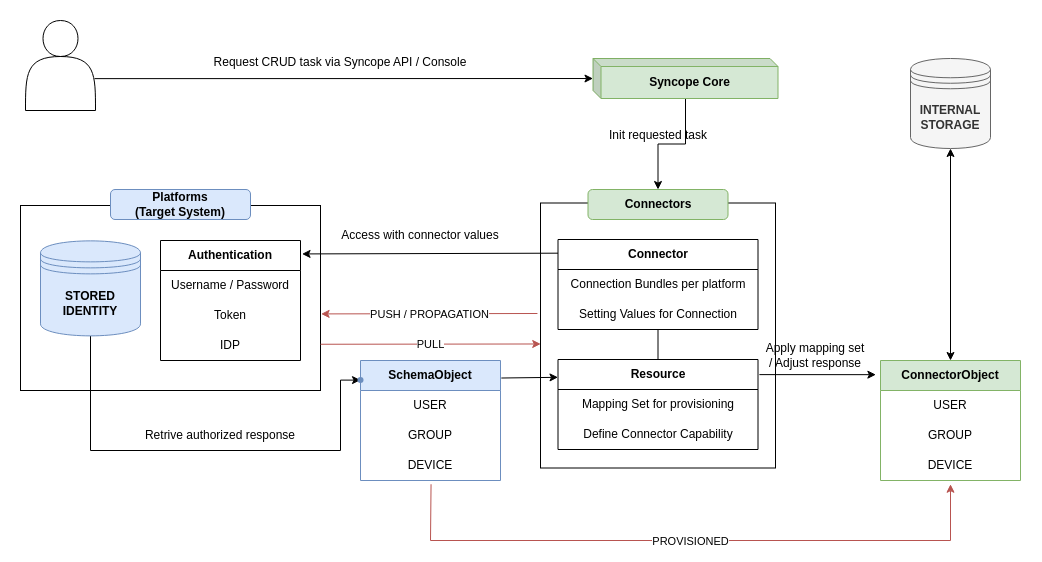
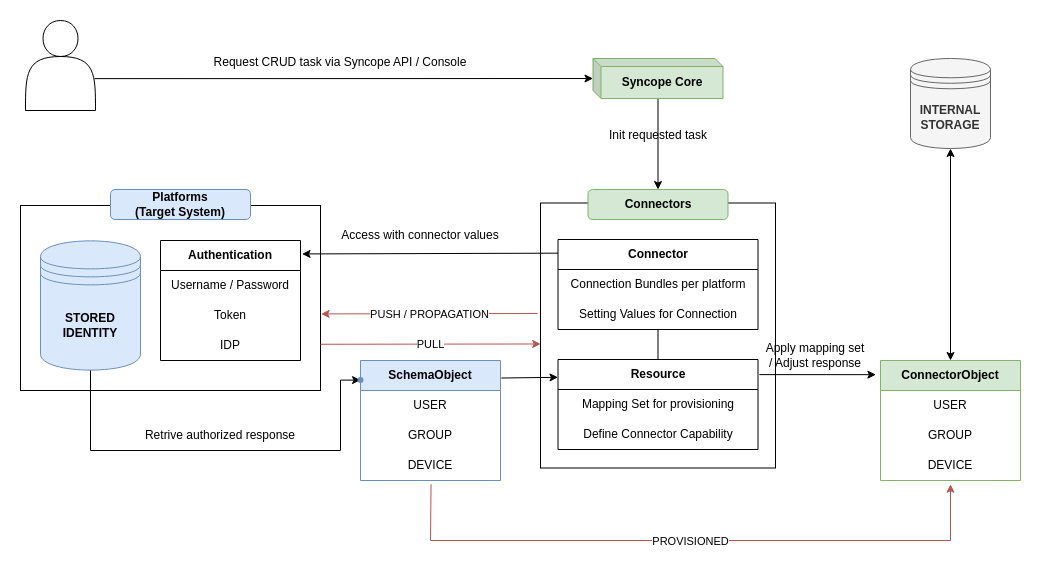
(686, 79) -> (658, 79)
(91, 288) -> (91, 305)
